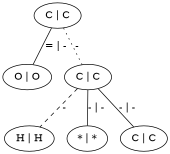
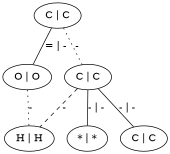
none -> (28, 108)
